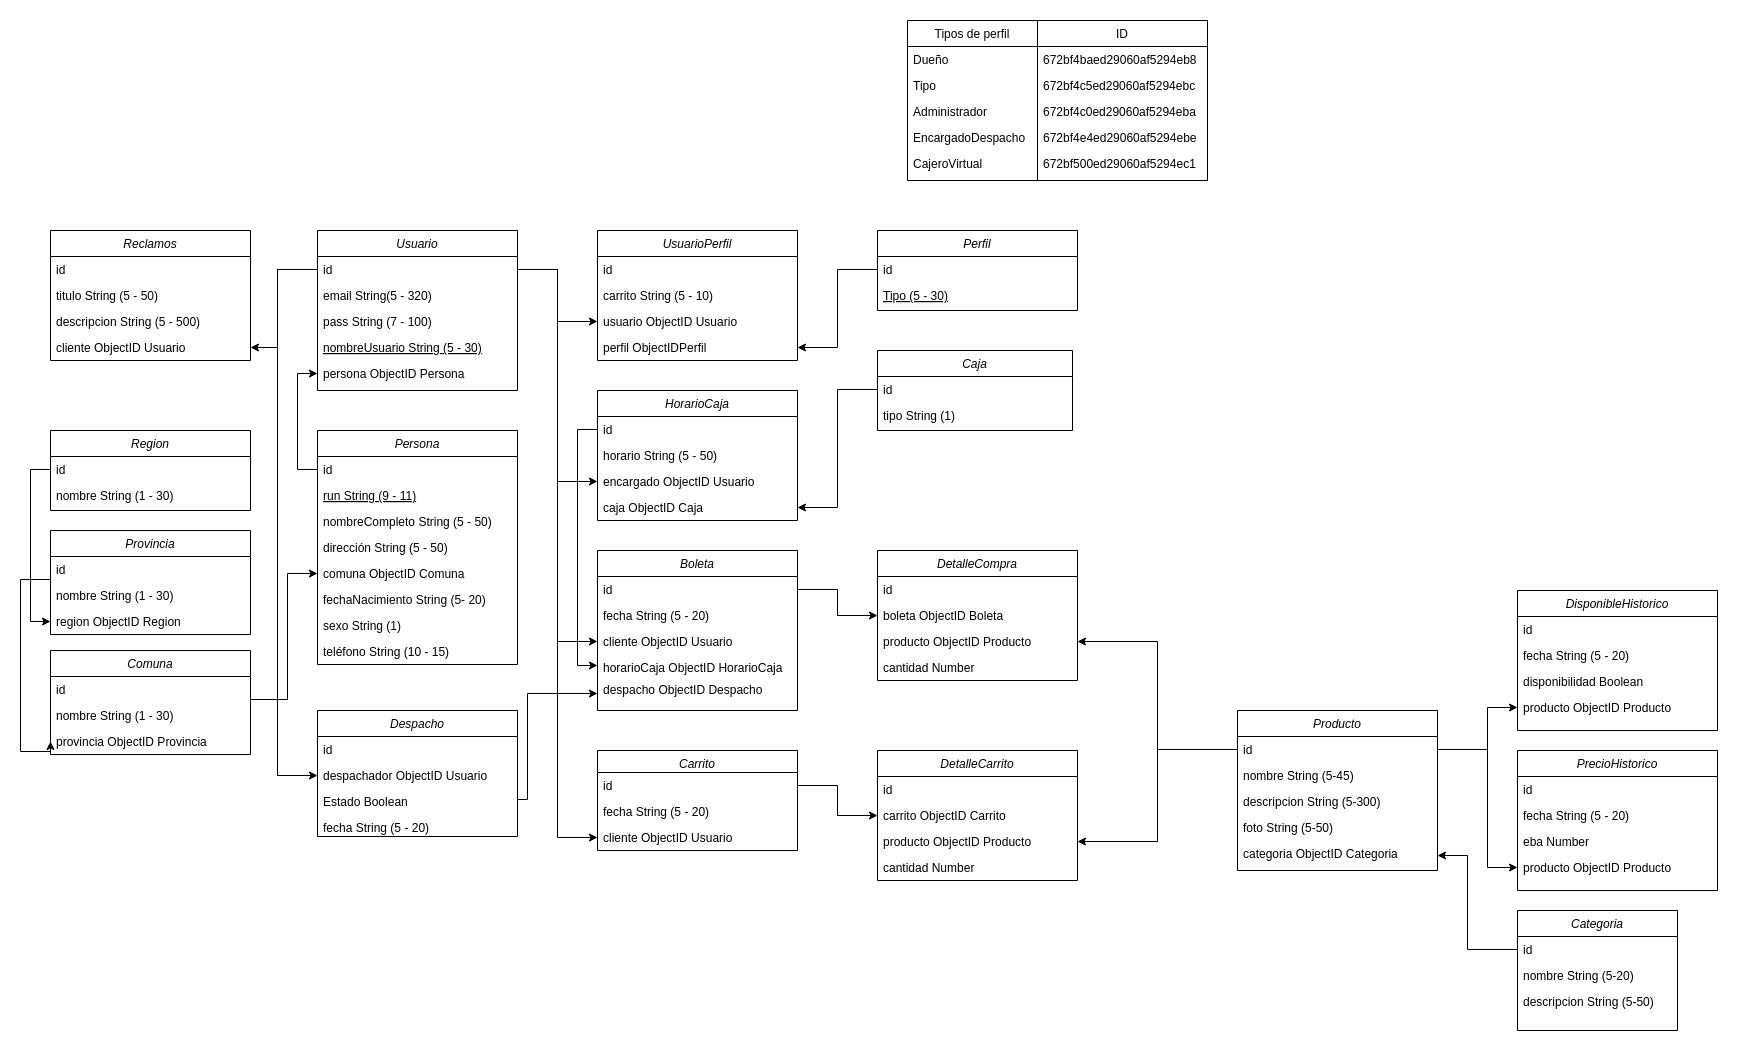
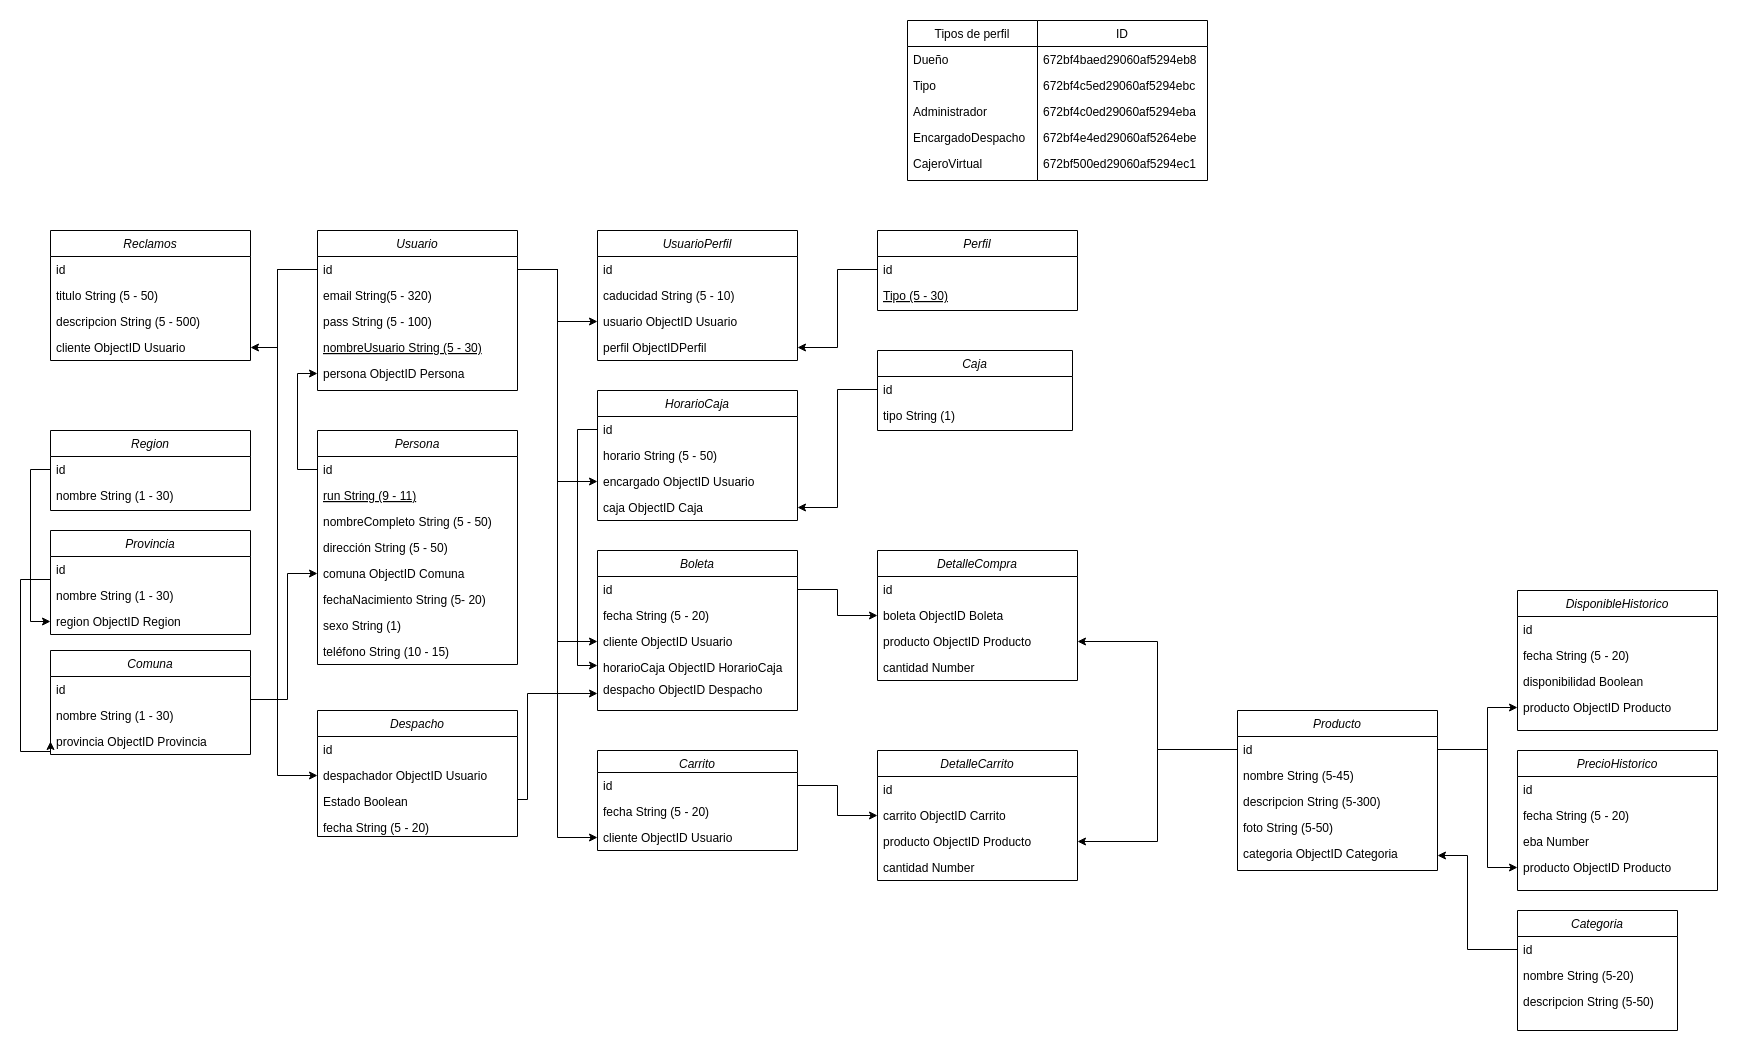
(1124, 138) -> (1124, 138)
(671, 296) -> (678, 296)
(386, 322) -> (386, 322)
